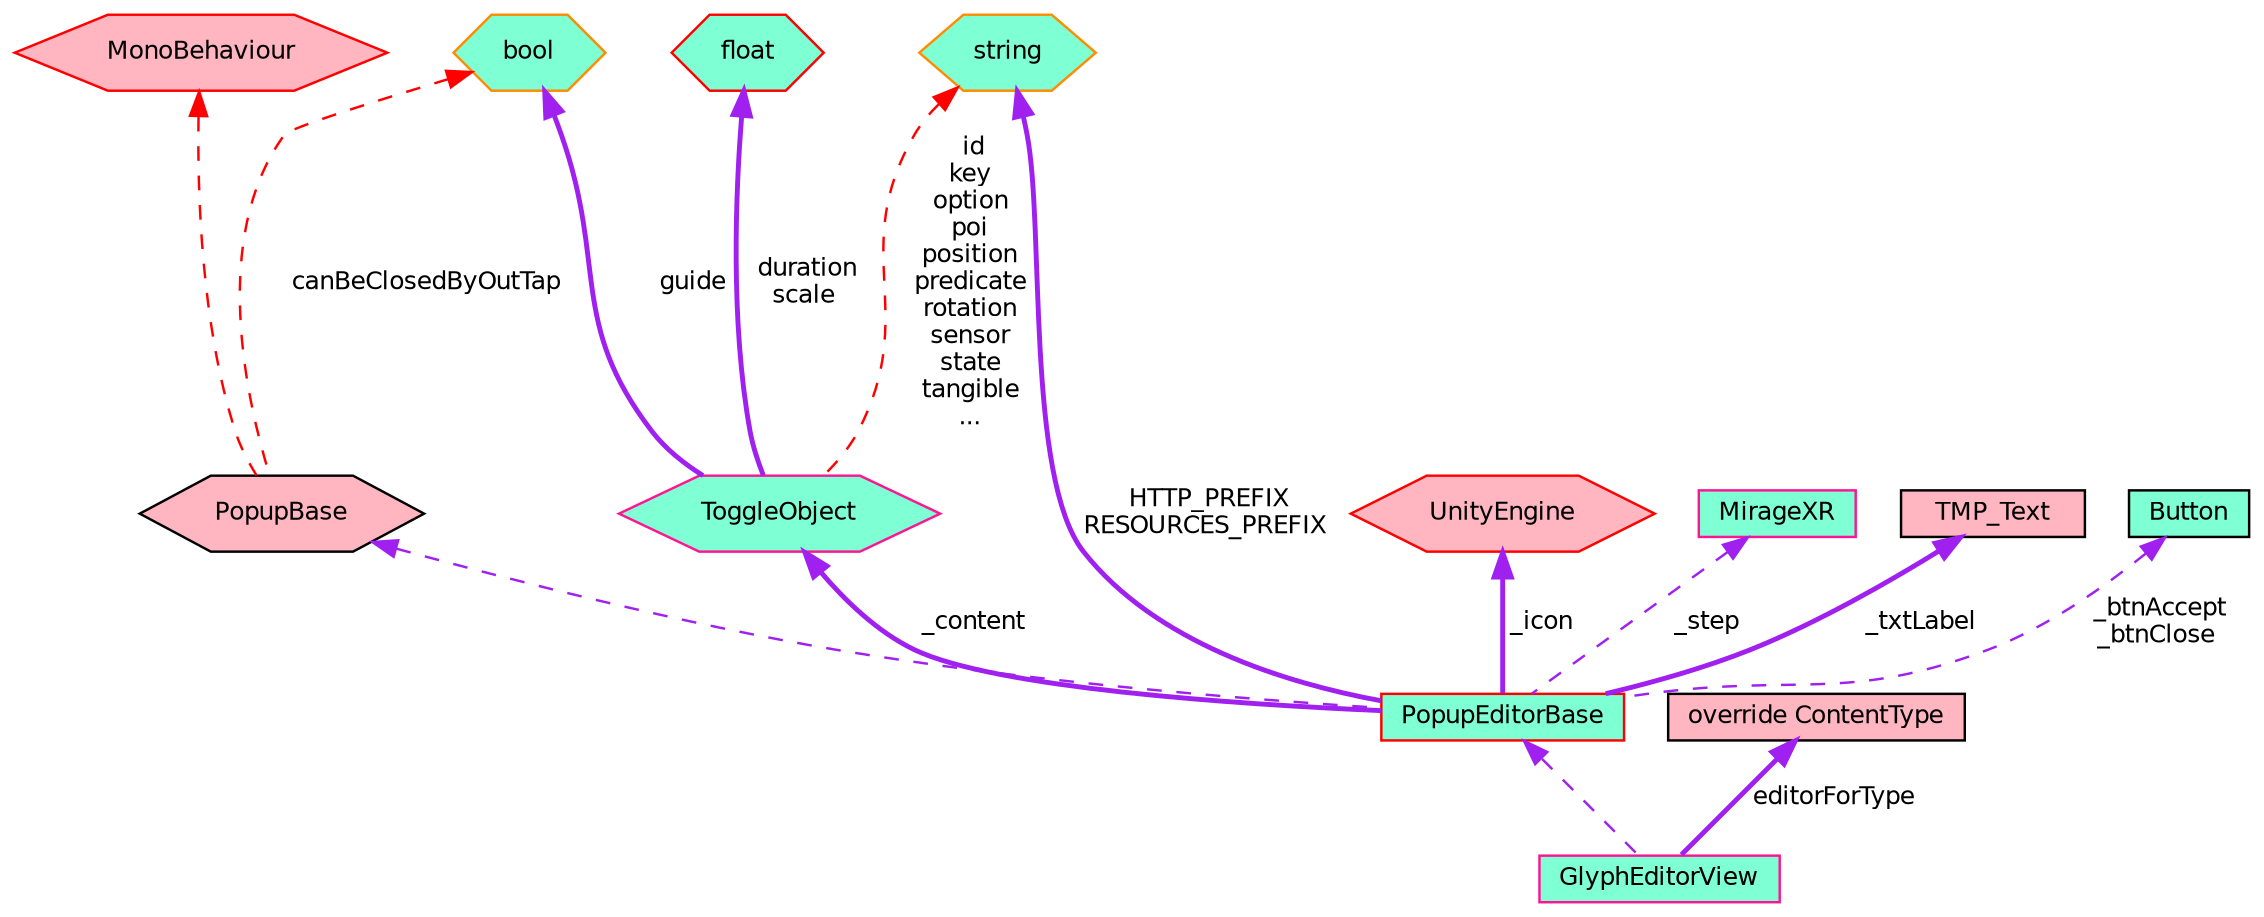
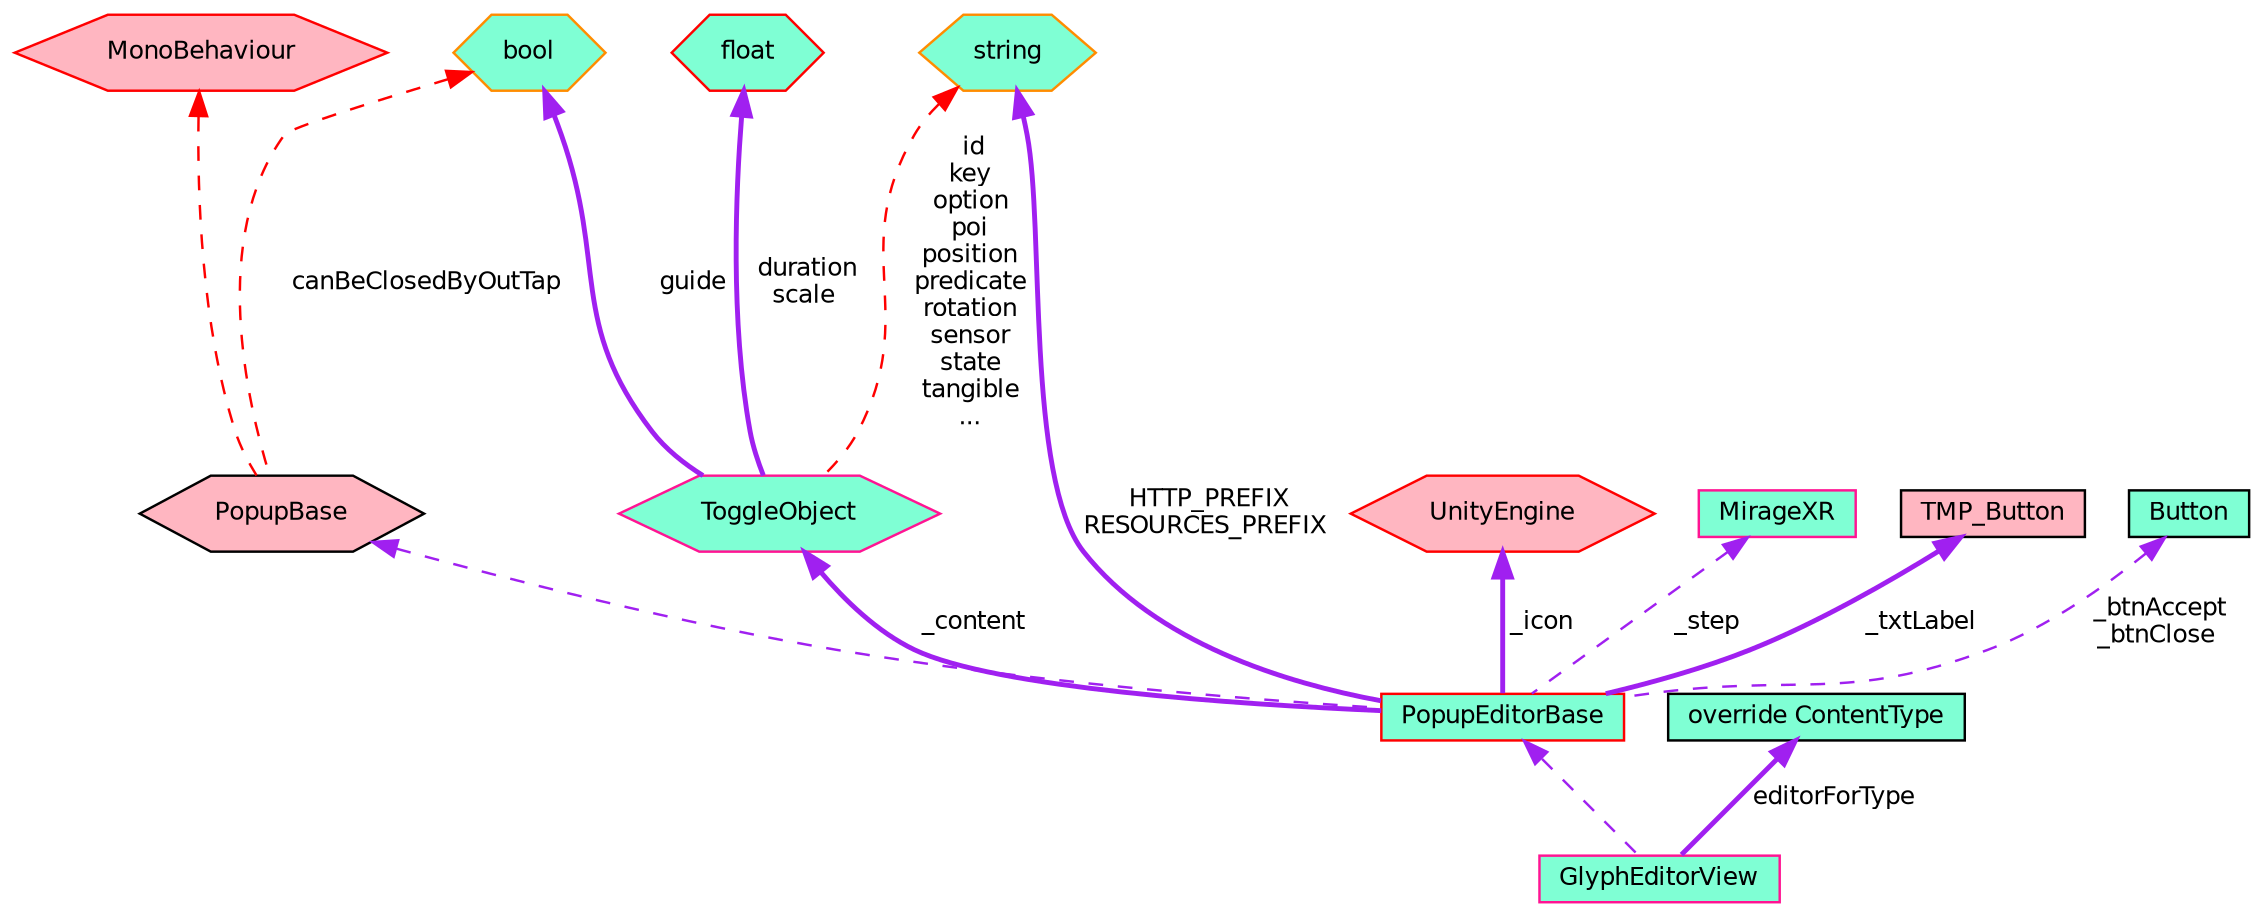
(1993, 514) -> (1993, 514)
(1816, 717) -> (1816, 717)
